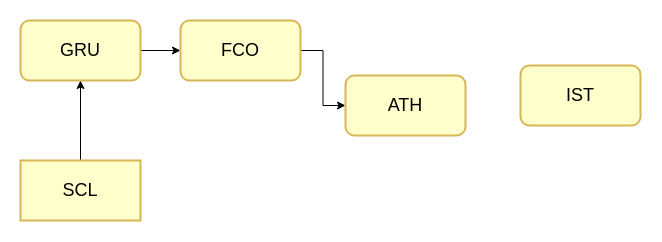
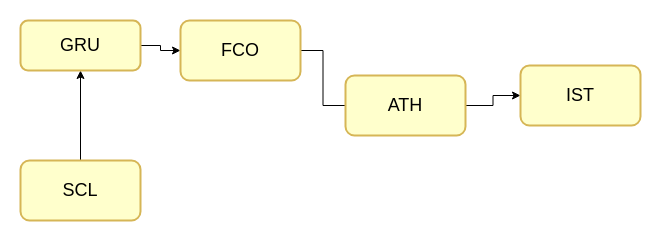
(81, 51) -> (81, 46)
none -> (493, 104)
(337, 106) -> (339, 106)
(81, 191) -> (81, 191)
